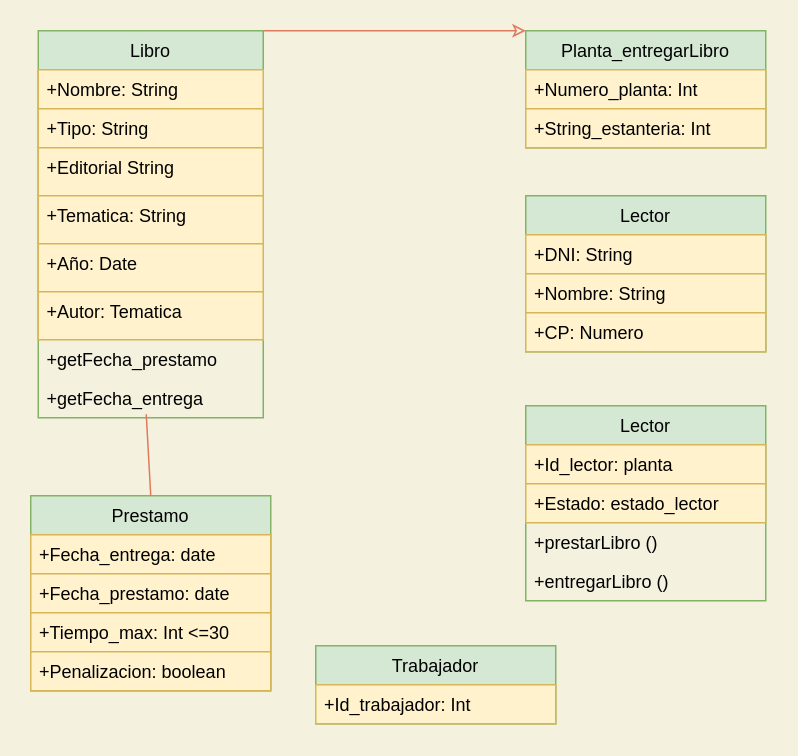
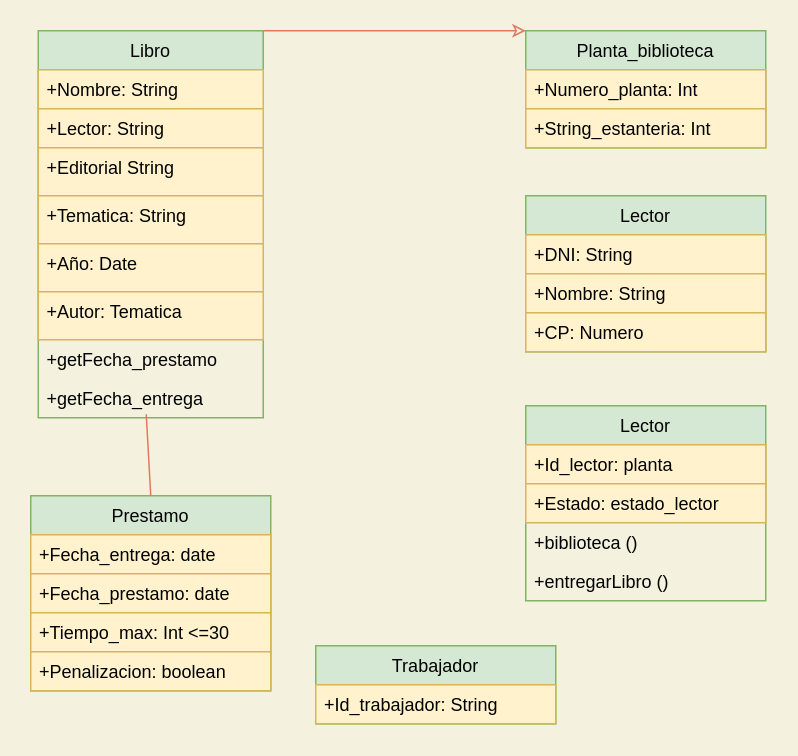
(645, 51) -> (645, 51)
(103, 129) -> (115, 129)
(610, 543) -> (595, 543)
(415, 705) -> (428, 705)
